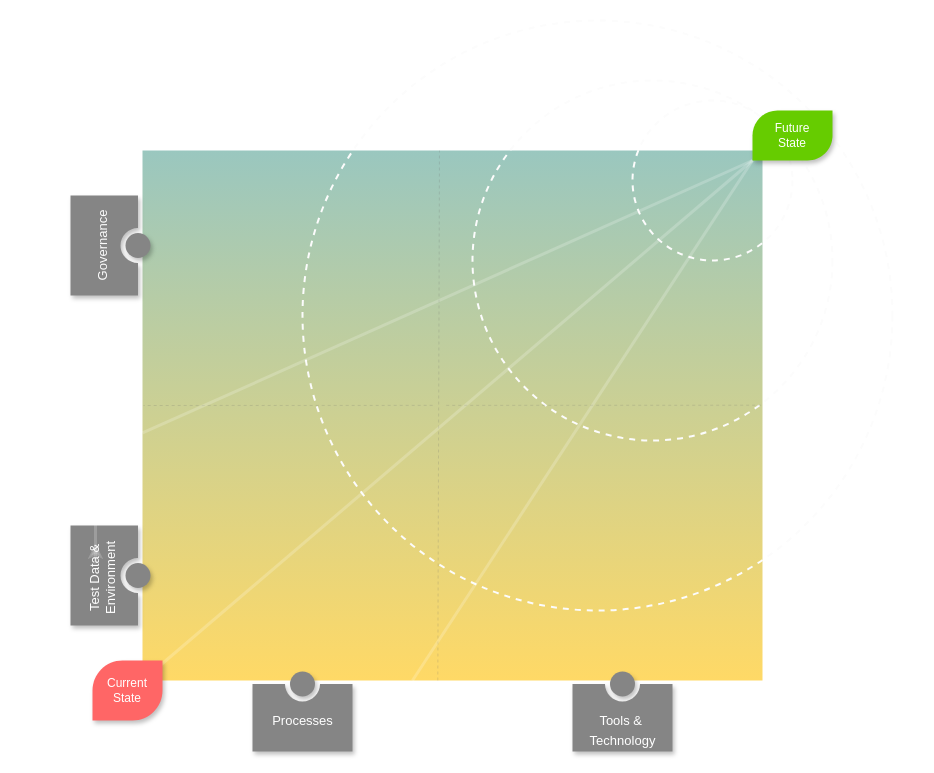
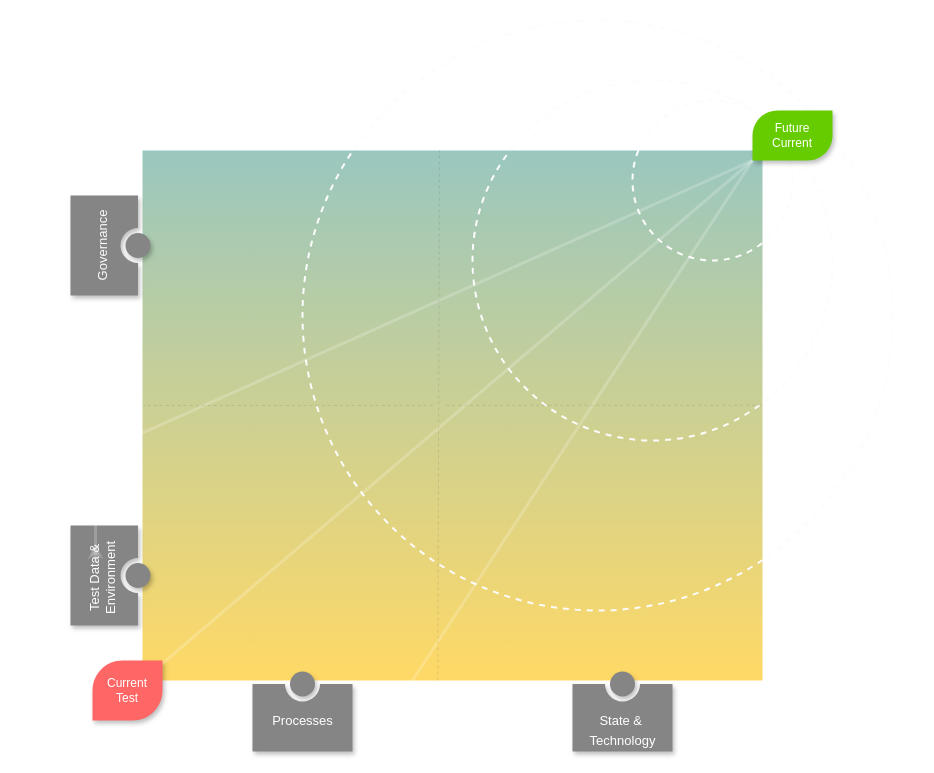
(793, 136) -> (793, 136)
(128, 691) -> (128, 691)
(623, 731) -> (623, 731)
